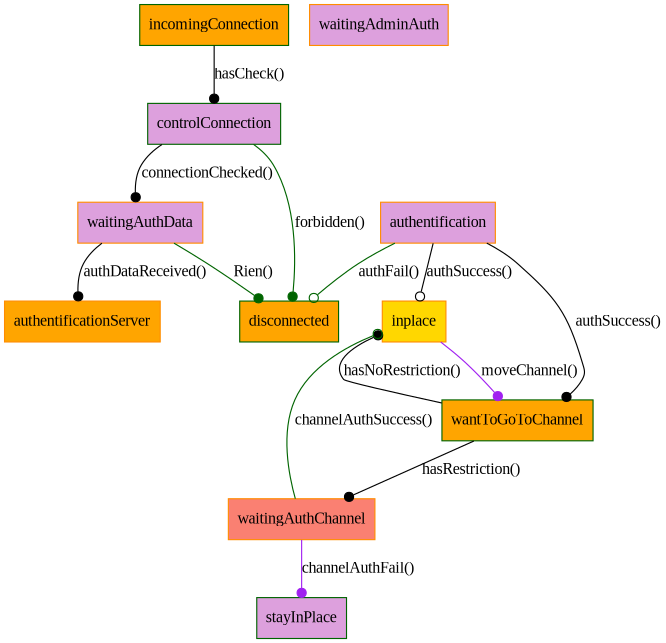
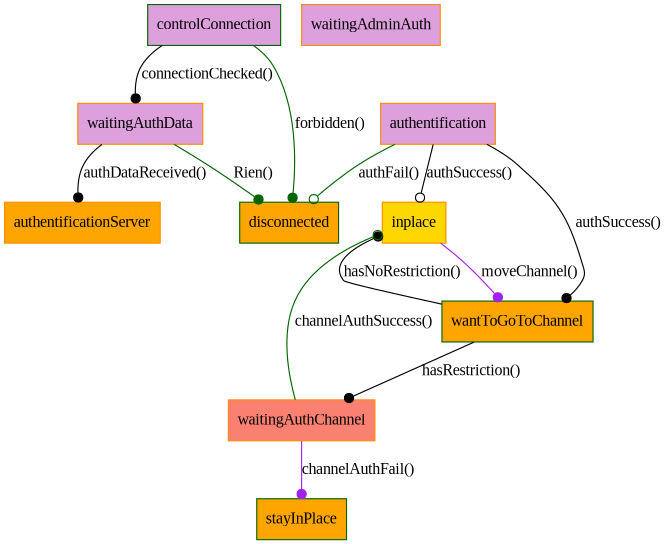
(214, 25) -> none
(302, 618) -> (302, 519)
